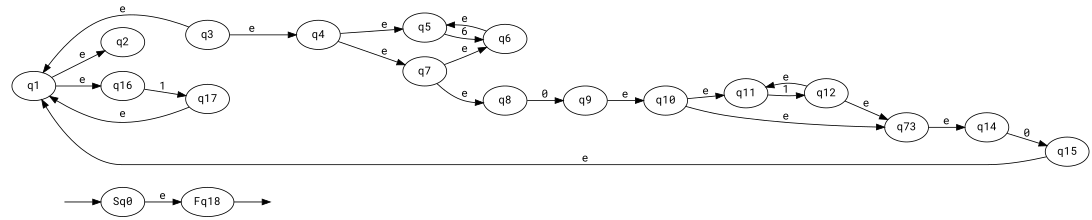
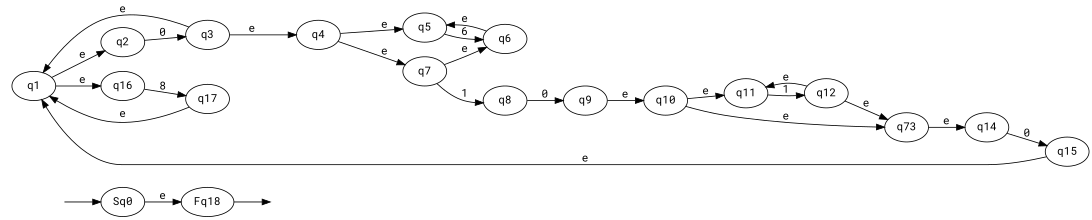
none -> (161, 39)
(163, 86) -> (163, 86)
(465, 94) -> (465, 94)
